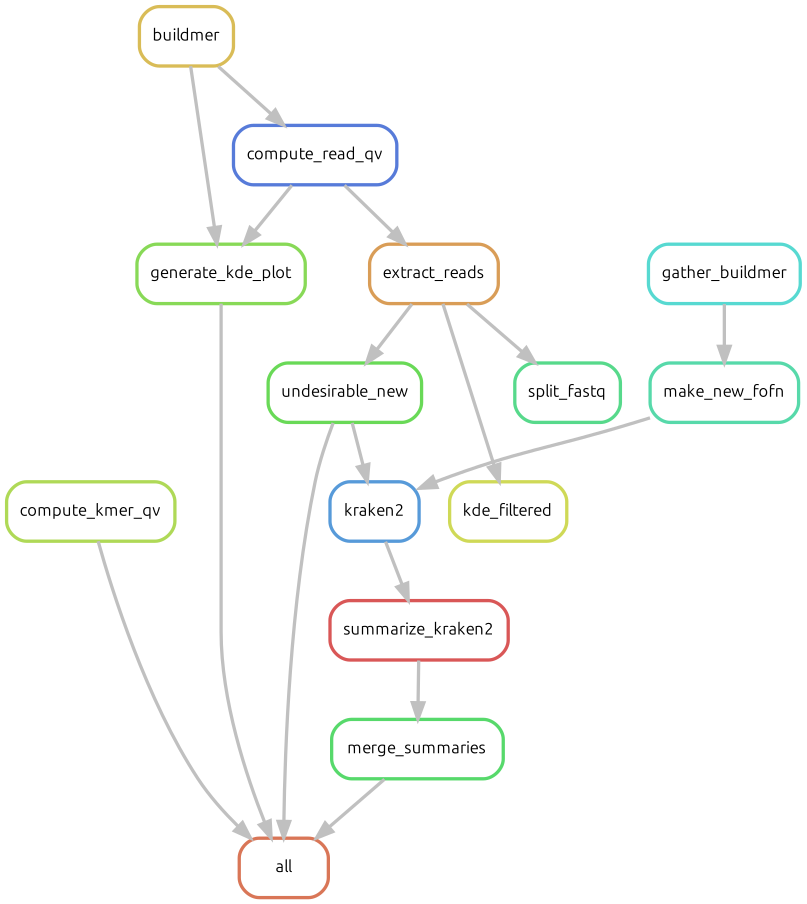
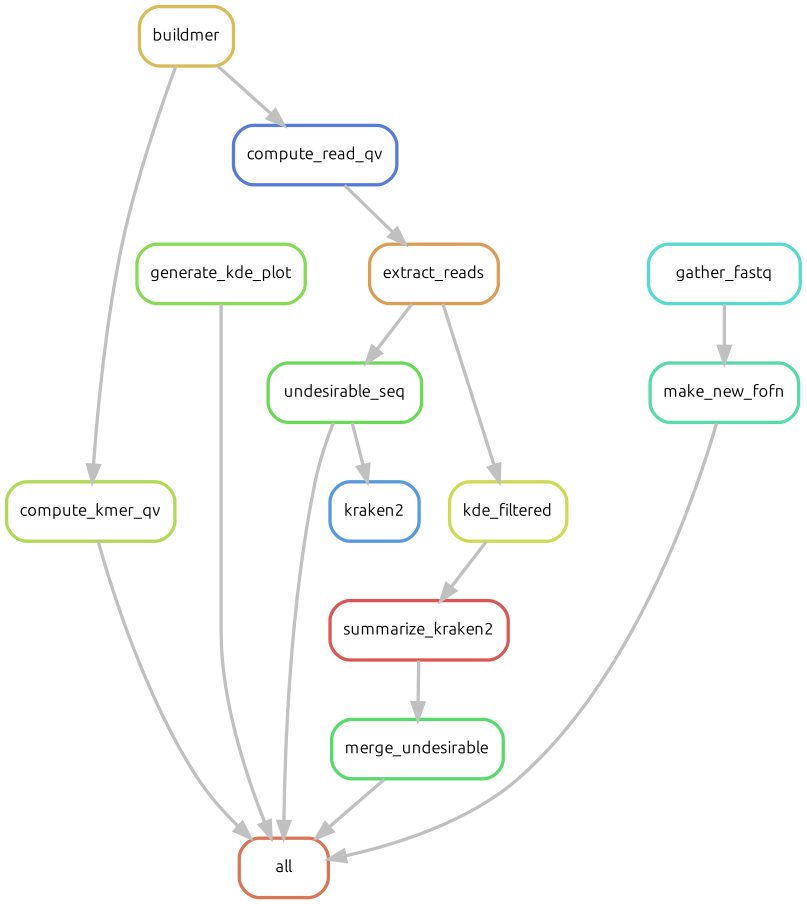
(203, 147) -> (119, 262)
(273, 208) -> none
(724, 274) -> (724, 274)
(345, 393) -> (345, 393)
(568, 393) -> none
(542, 448) -> (591, 696)
(394, 563) -> (469, 564)
(417, 749) -> (417, 749)
